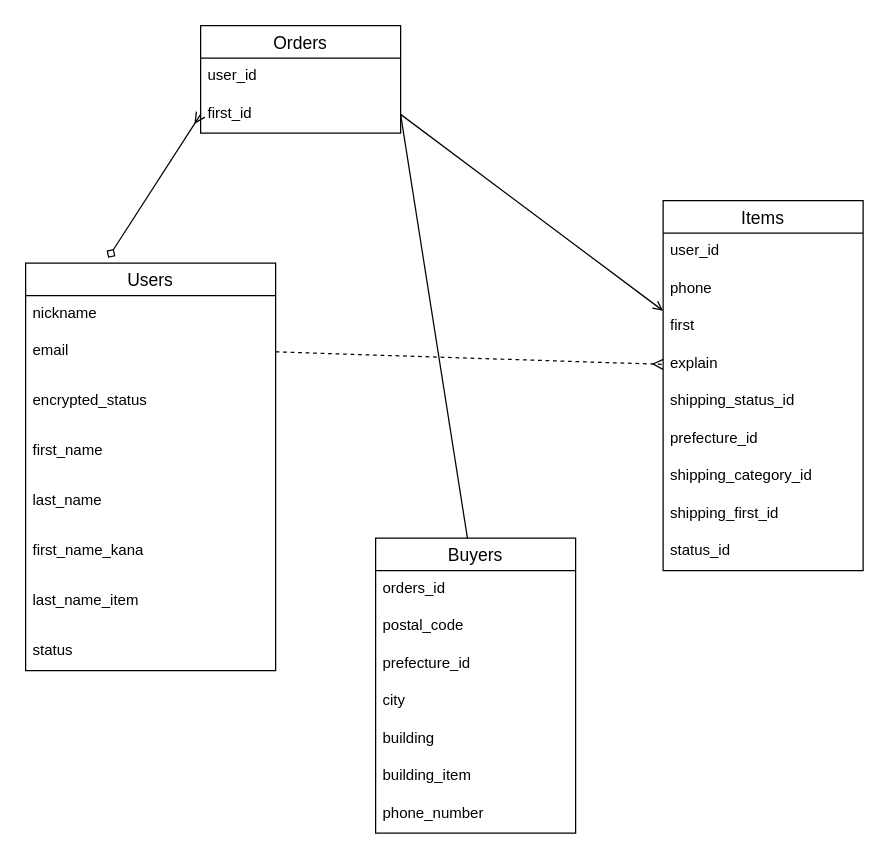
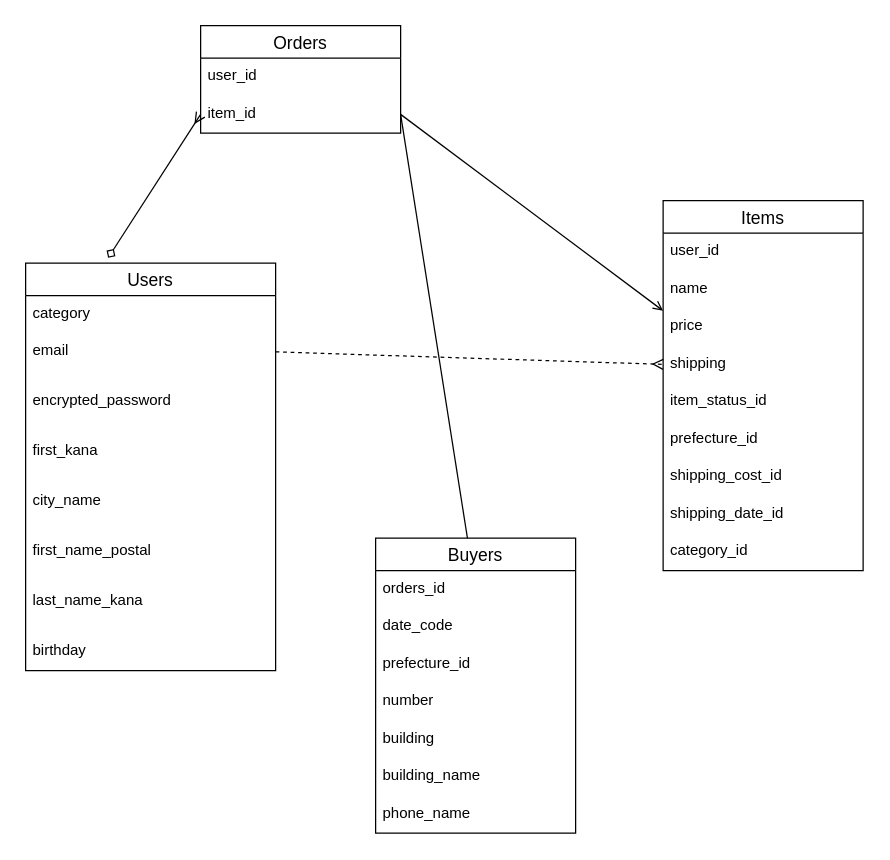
(237, 113) -> (233, 113)
(691, 288) -> (687, 288)
(64, 313) -> (66, 313)
(689, 325) -> (689, 325)
(696, 363) -> (700, 363)
(100, 400) -> (108, 400)
(740, 400) -> (725, 400)
(73, 450) -> (73, 450)
(748, 475) -> (731, 475)
(68, 500) -> (68, 500)
(734, 513) -> (731, 513)
(94, 550) -> (100, 550)
(706, 550) -> (714, 550)
(87, 600) -> (89, 600)
(427, 625) -> (420, 625)
(58, 650) -> (64, 650)
(397, 700) -> (408, 700)
(429, 775) -> (431, 775)
(433, 813) -> (425, 813)
